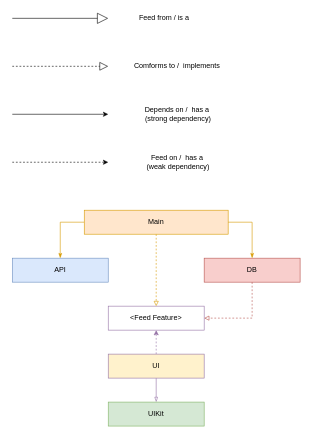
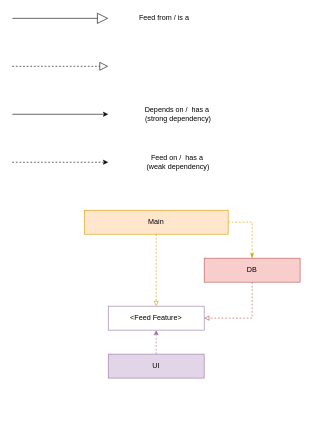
(177, 66) -> none
(60, 222) -> none
(252, 225) -> (252, 225)
(60, 270) -> none
(156, 366) -> (156, 366)
(156, 387) -> none
(156, 414) -> none
